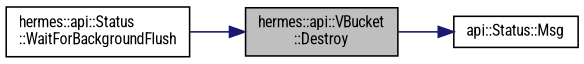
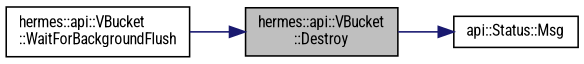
(98, 32) -> (98, 32)
